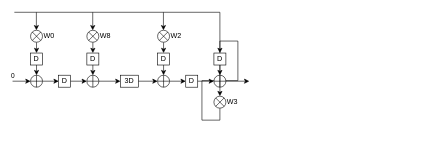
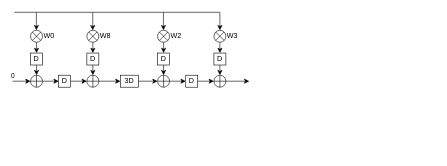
(220, 102) -> (220, 36)
